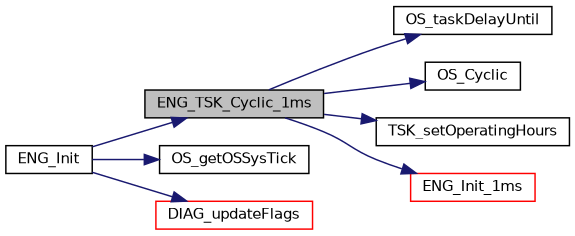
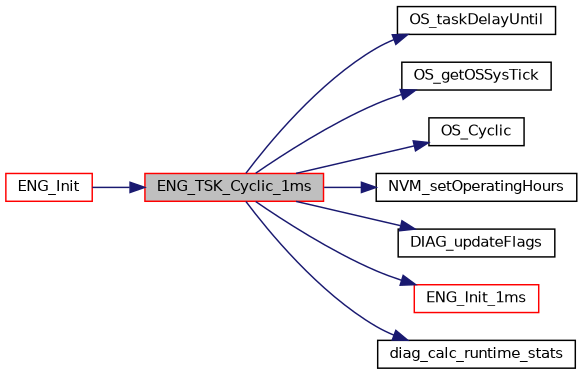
(234, 104) -> (234, 187)
(473, 132) -> (476, 187)
(49, 160) -> (49, 187)
(118, 160) -> (326, 129)
(132, 185) -> (348, 214)
(234, 215) -> (476, 243)
none -> (476, 354)
